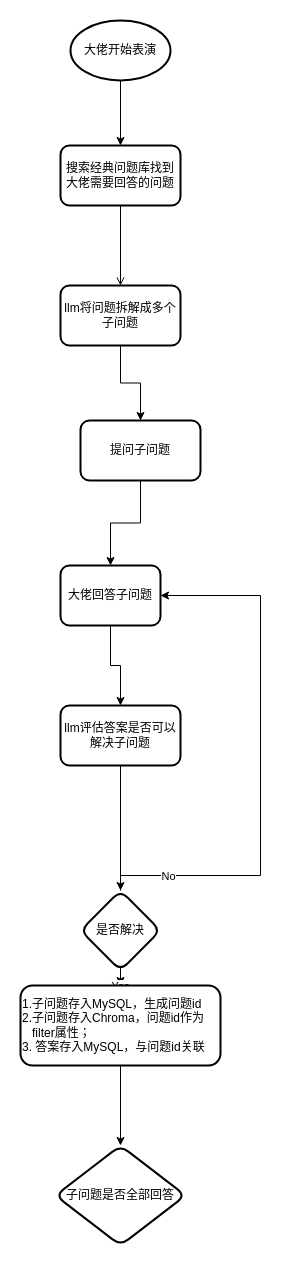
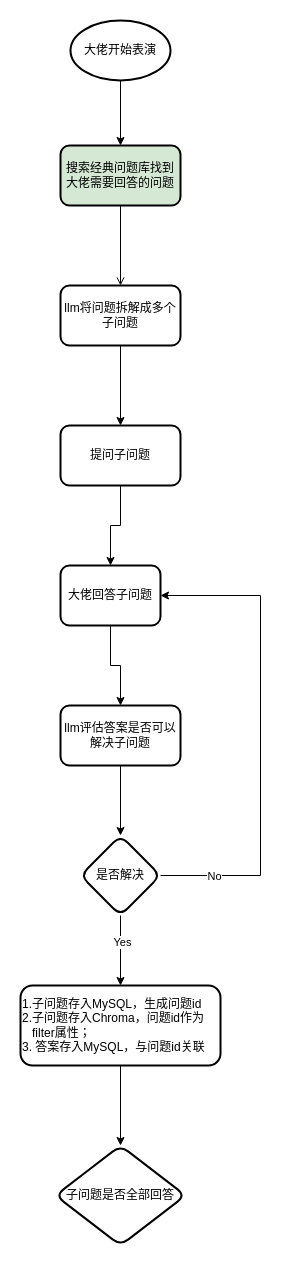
(121, 176) -> (121, 176)
(141, 451) -> (121, 456)
(121, 931) -> (121, 876)
